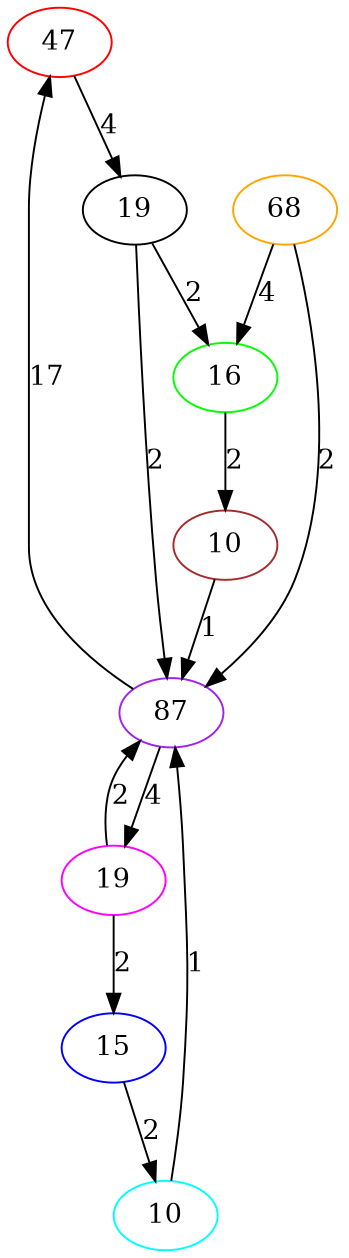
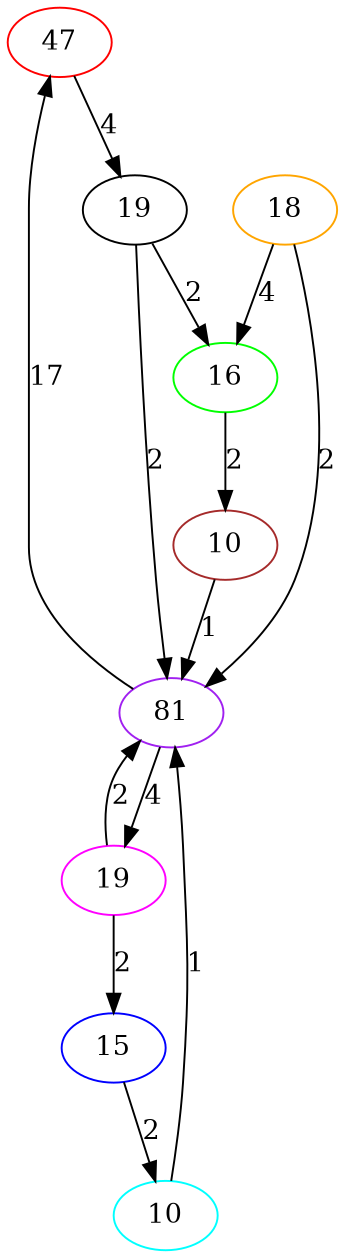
(285, 210) -> (285, 210)
(171, 713) -> (171, 713)
